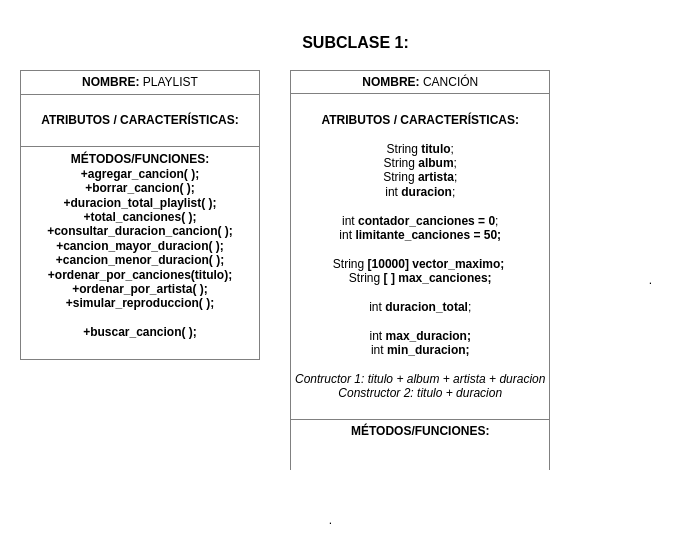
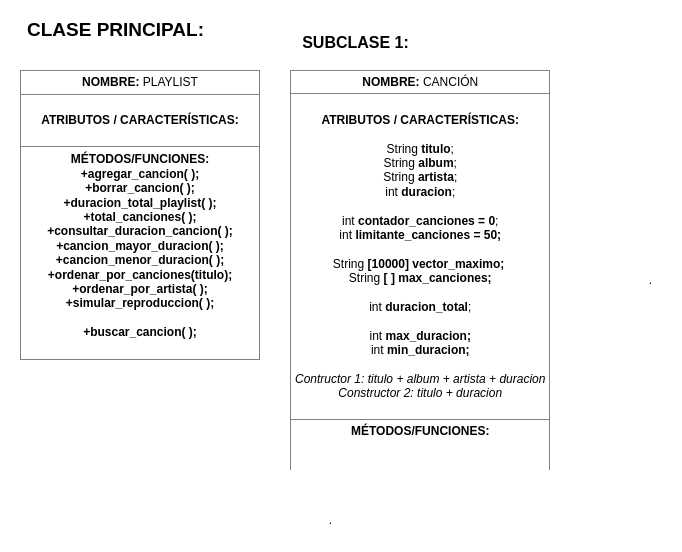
none -> (116, 31)
